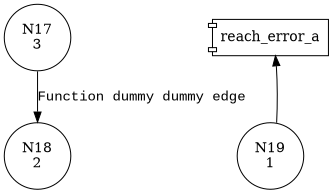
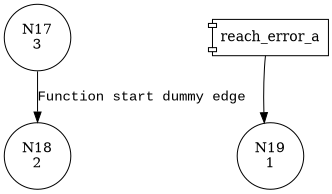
(277, 94) -> (264, 84)
(142, 97) -> (142, 97)
